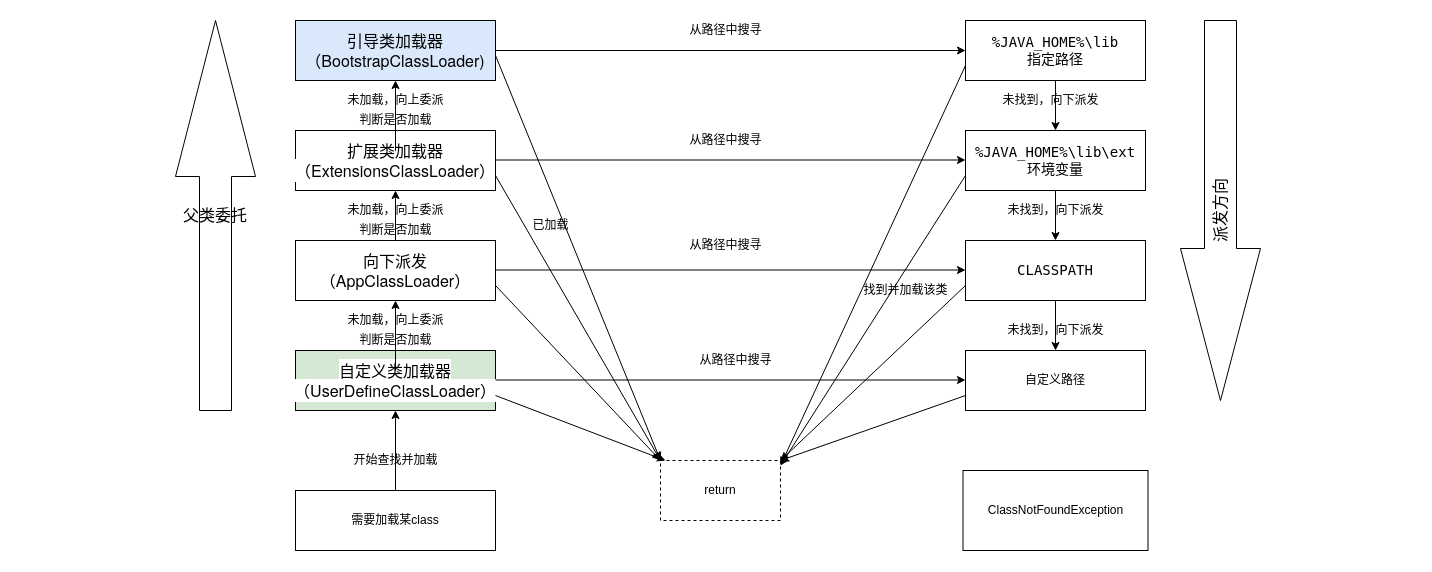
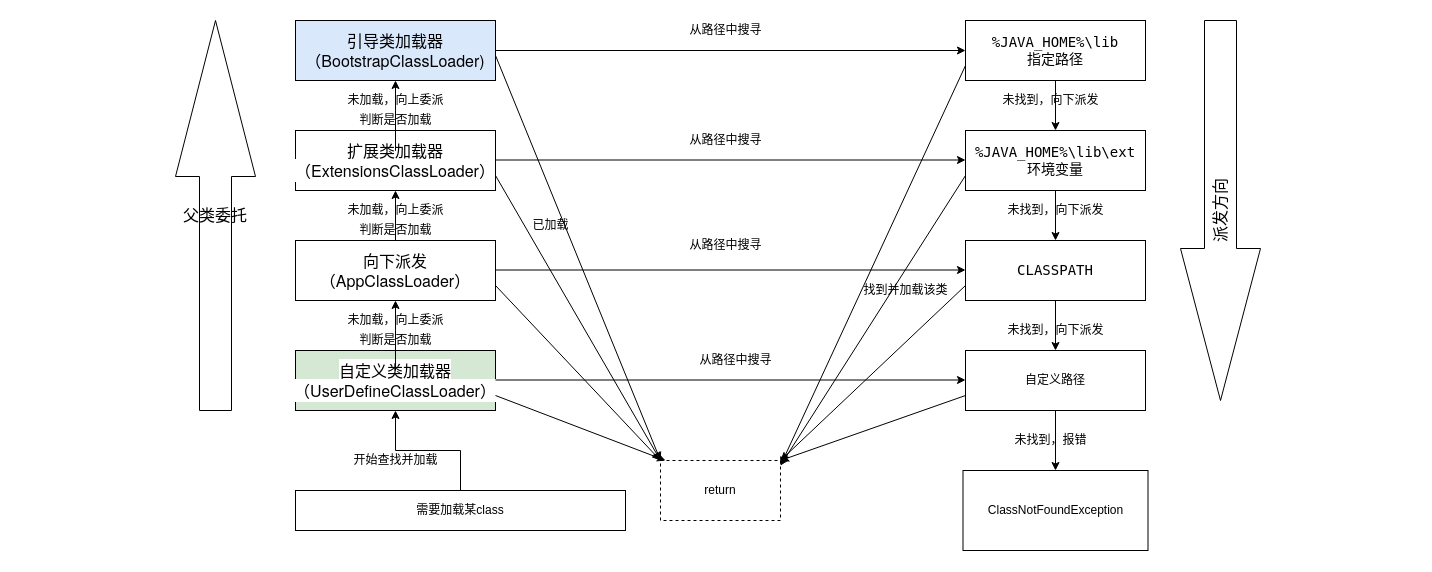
none -> (1056, 437)
none -> (1051, 441)
(396, 521) -> (461, 511)
